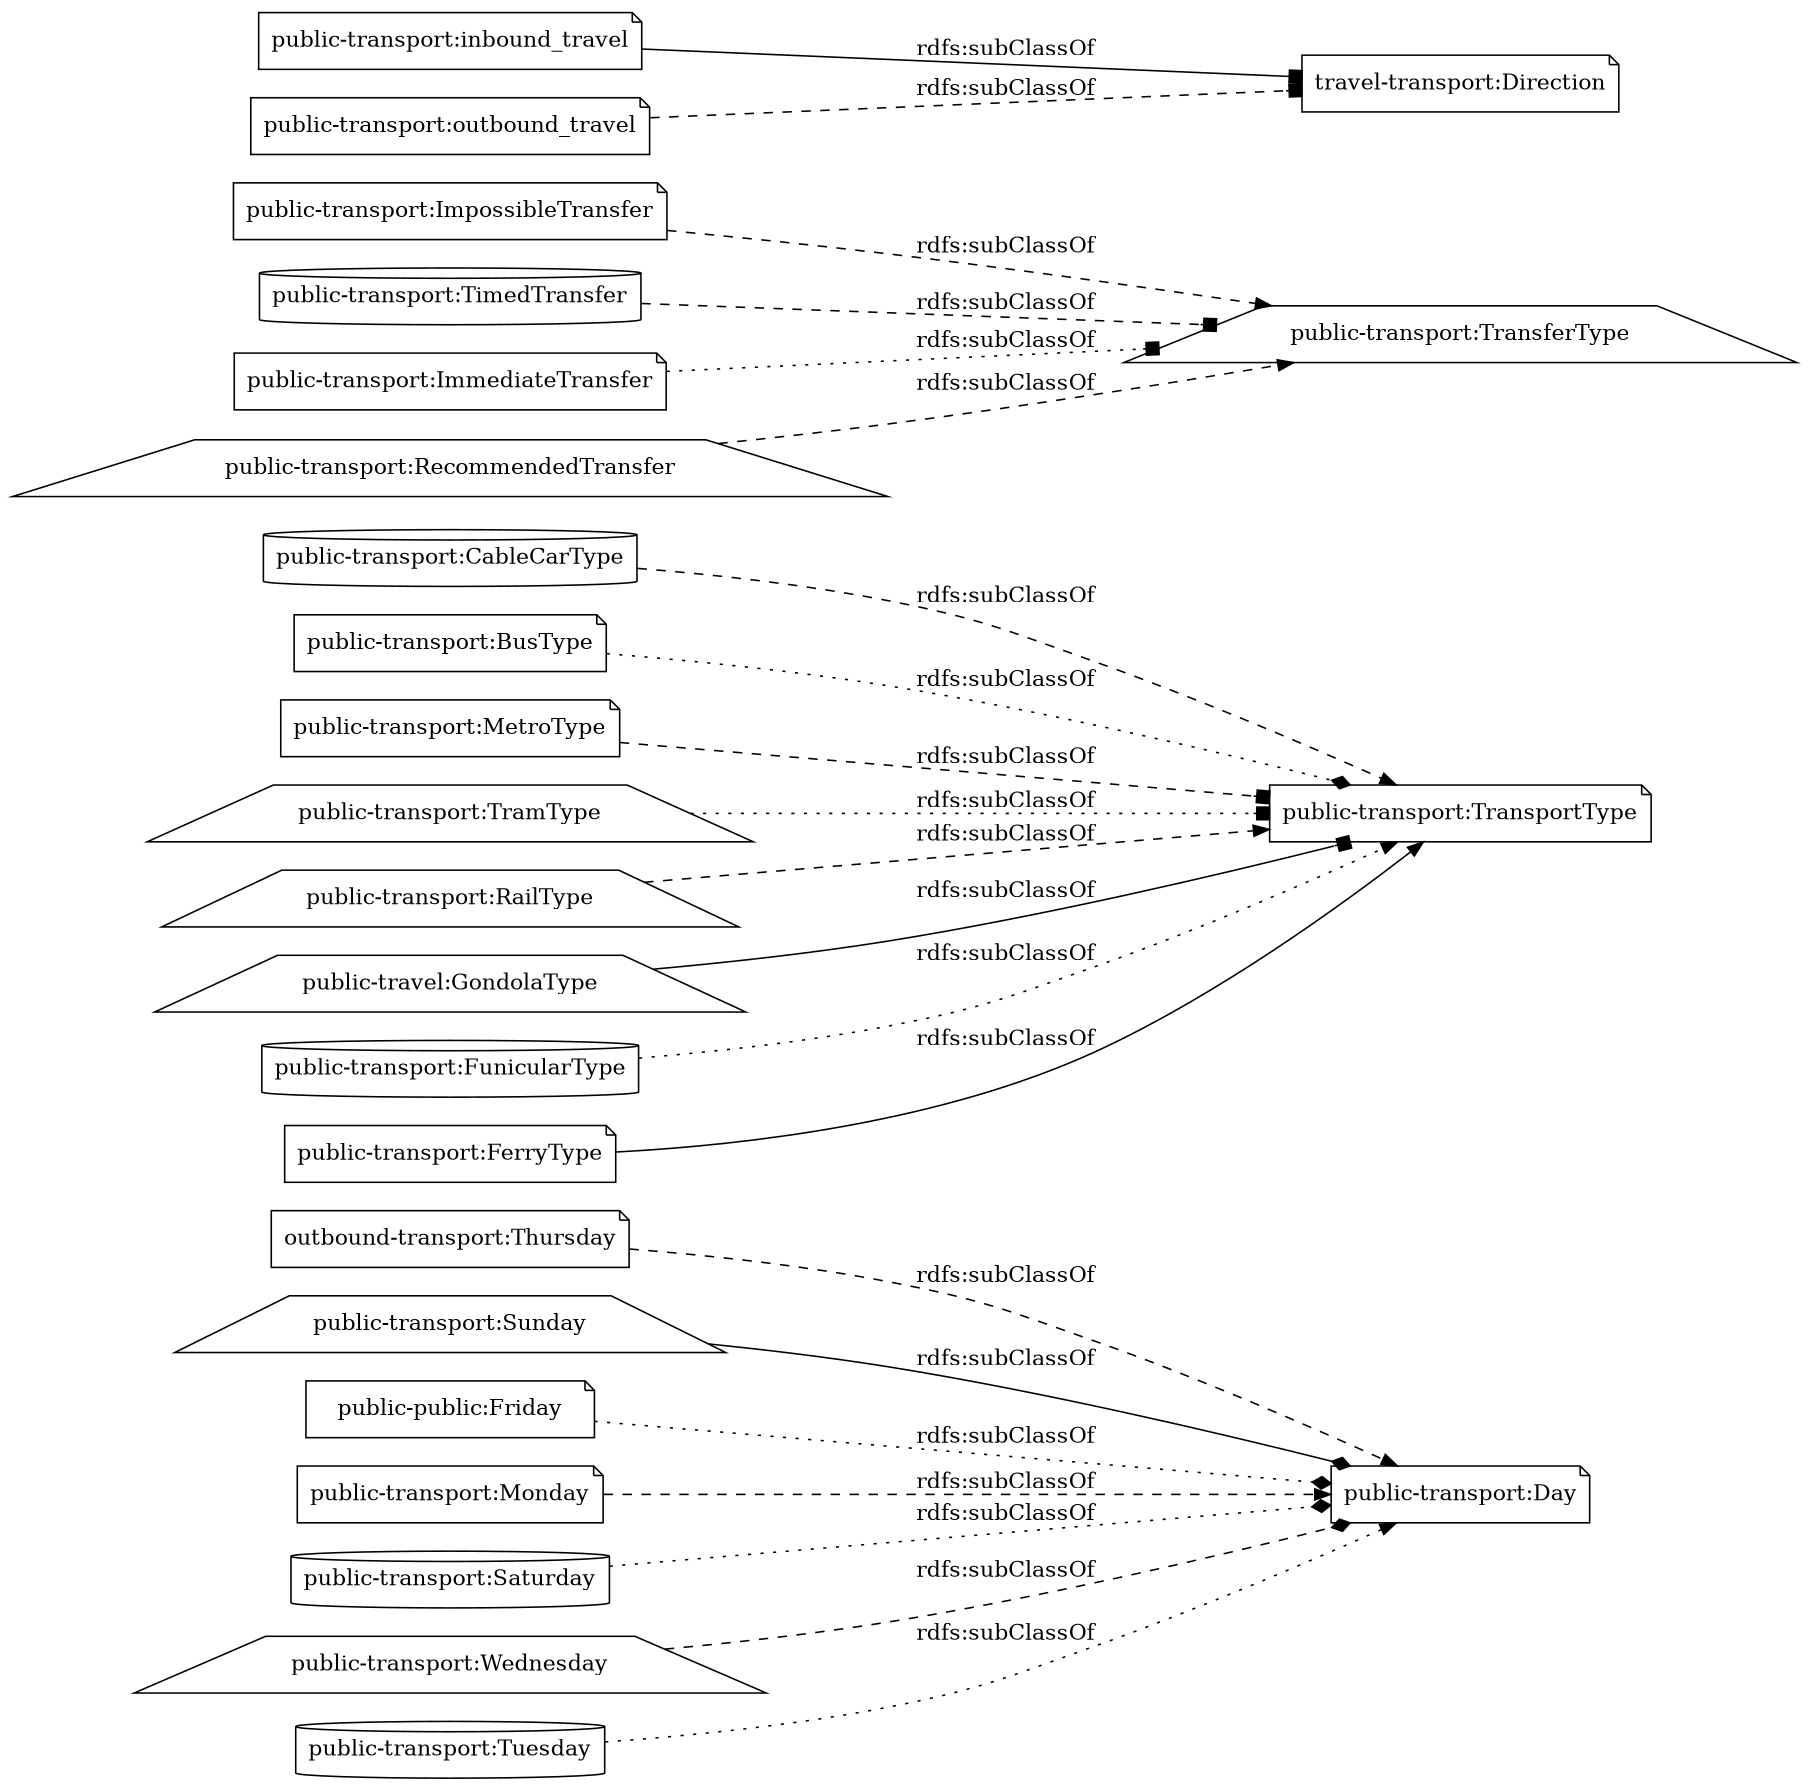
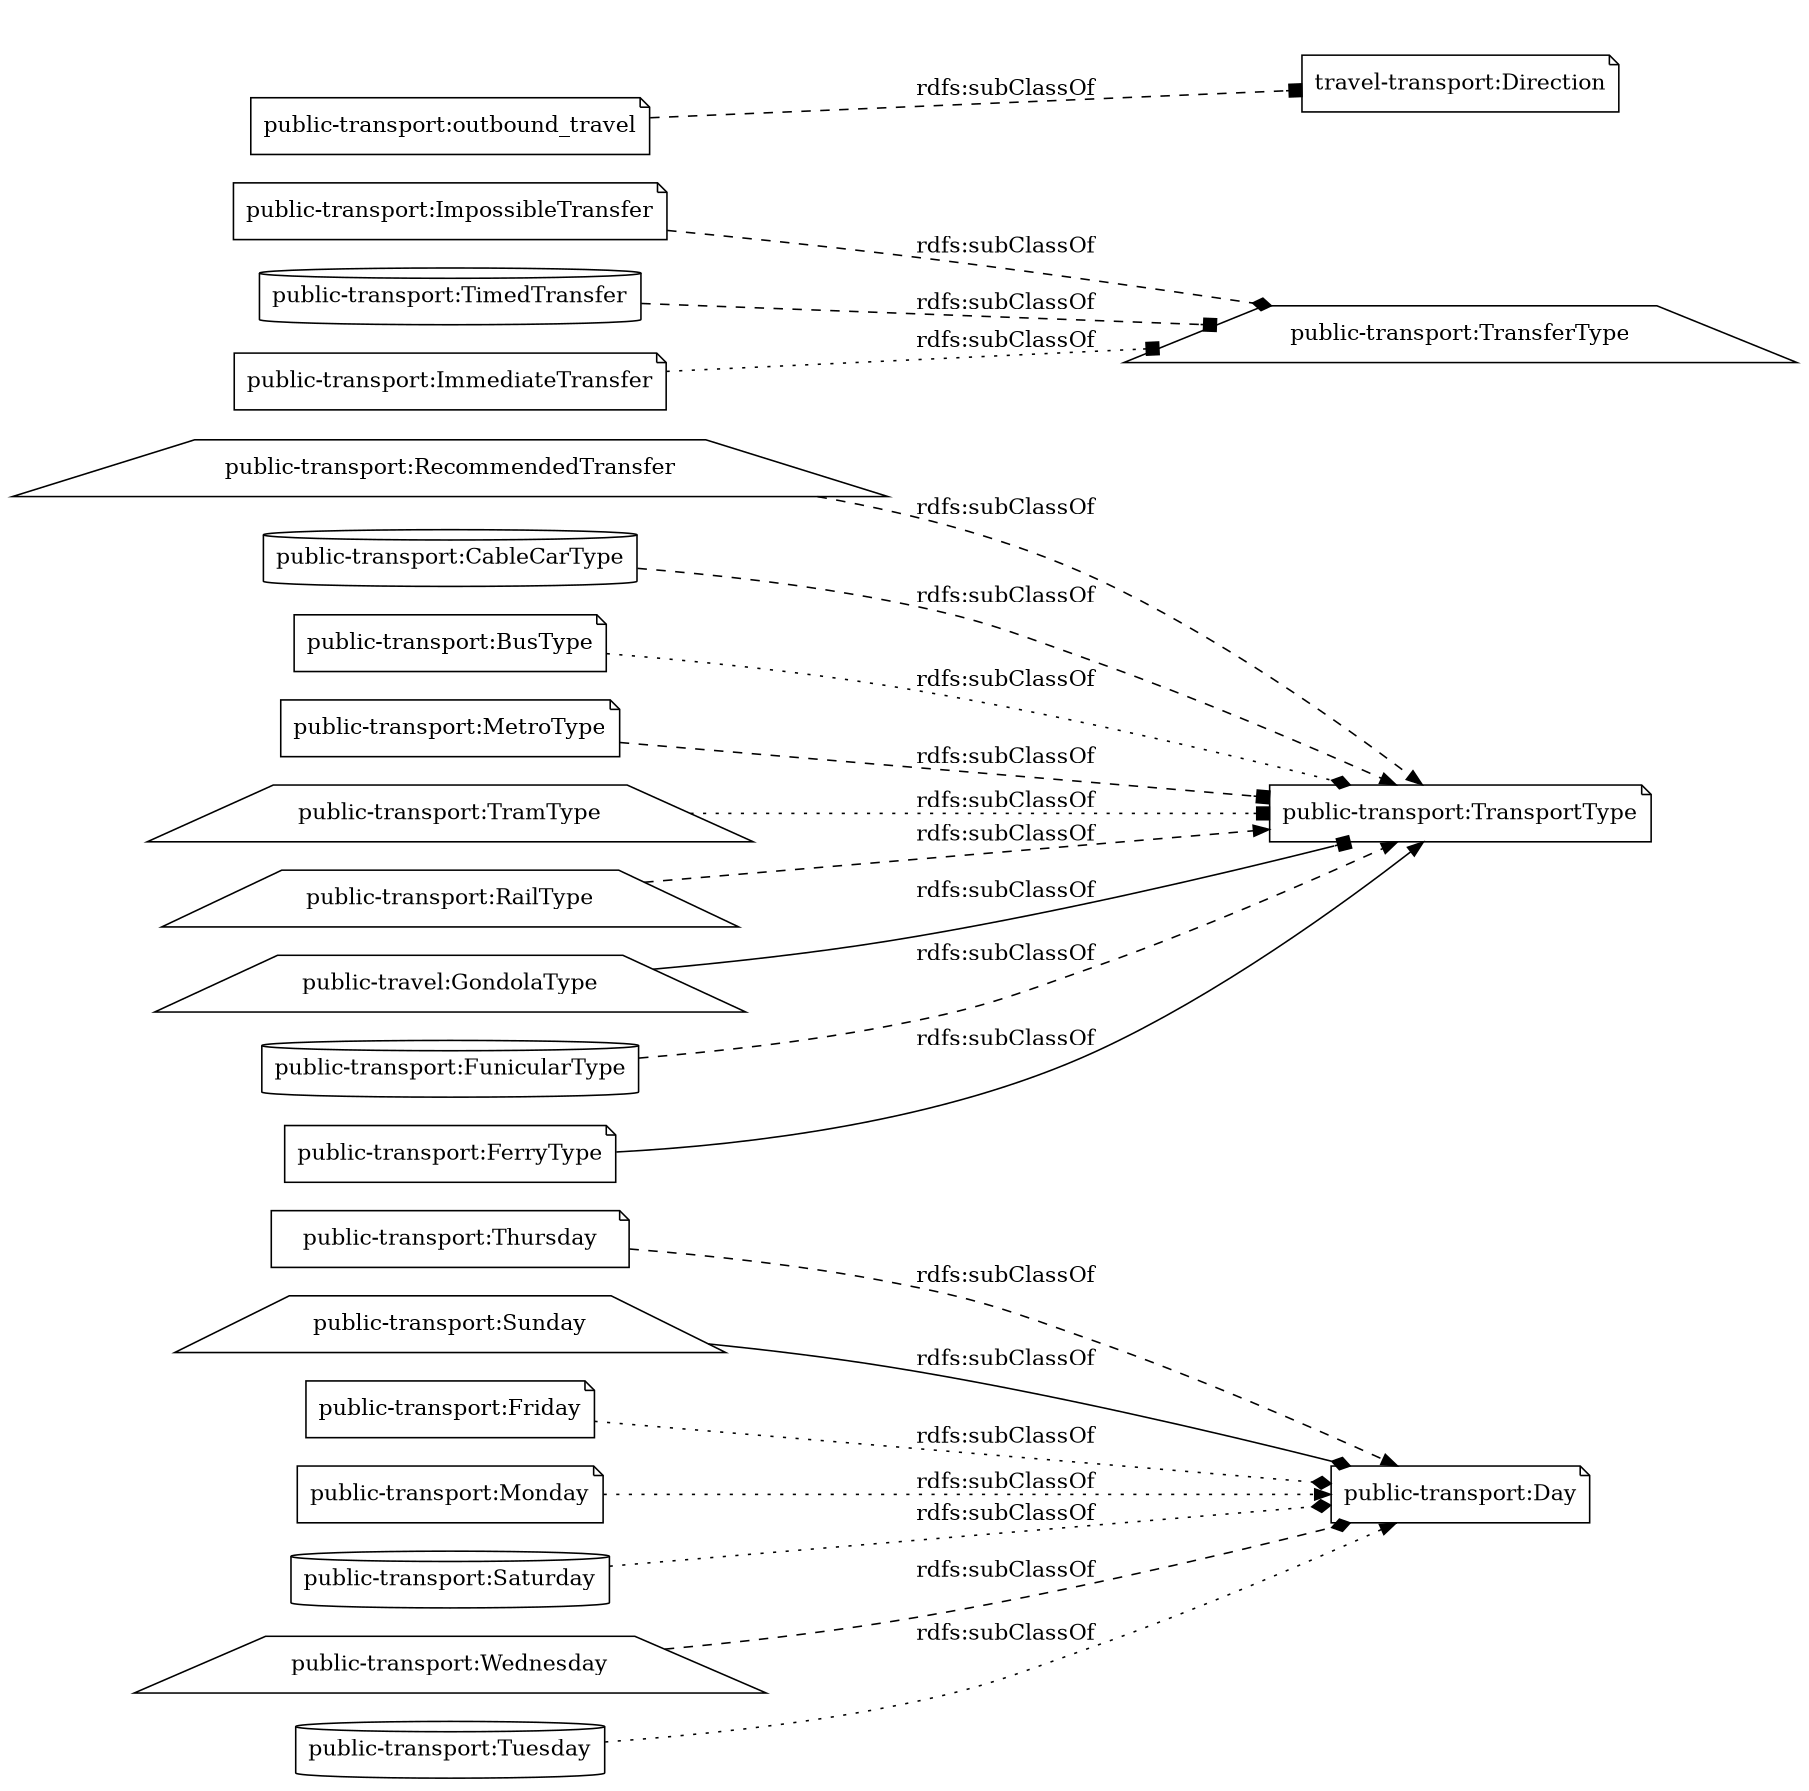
(450, 41) -> none
(962, 263) -> (962, 263)
(999, 409) -> (1132, 596)
(1022, 992) -> (1022, 992)
(450, 1239) -> (450, 1239)
(450, 1409) -> (450, 1409)
(959, 1494) -> (959, 1494)
